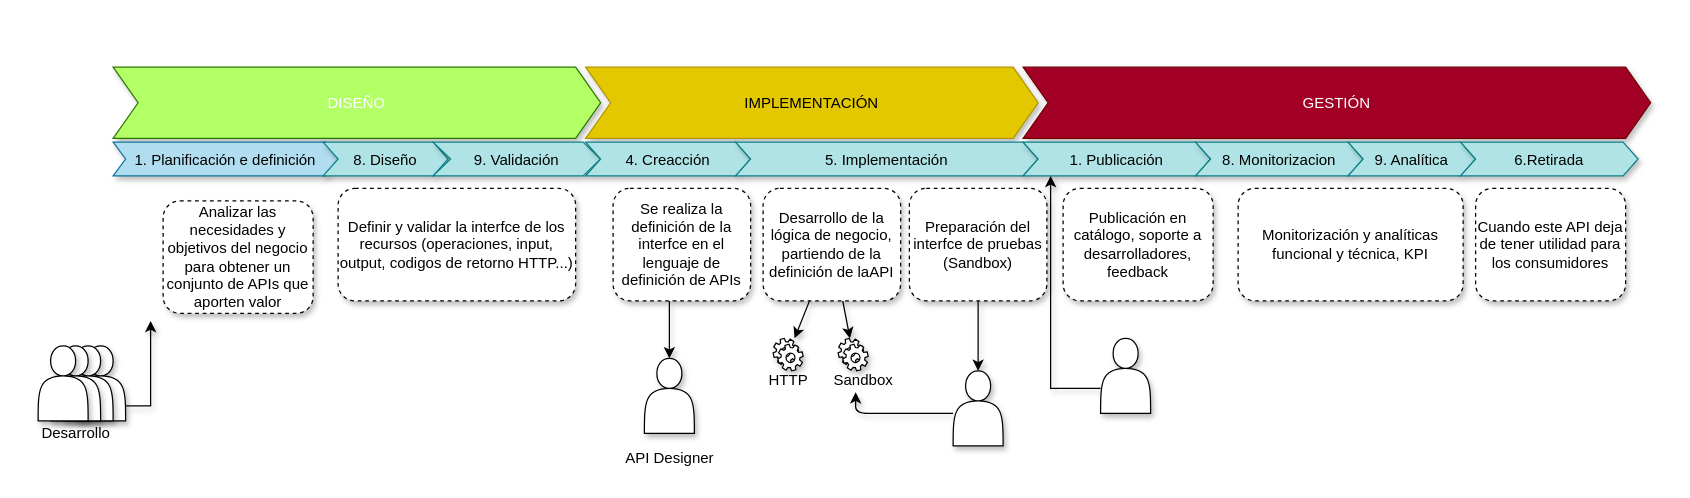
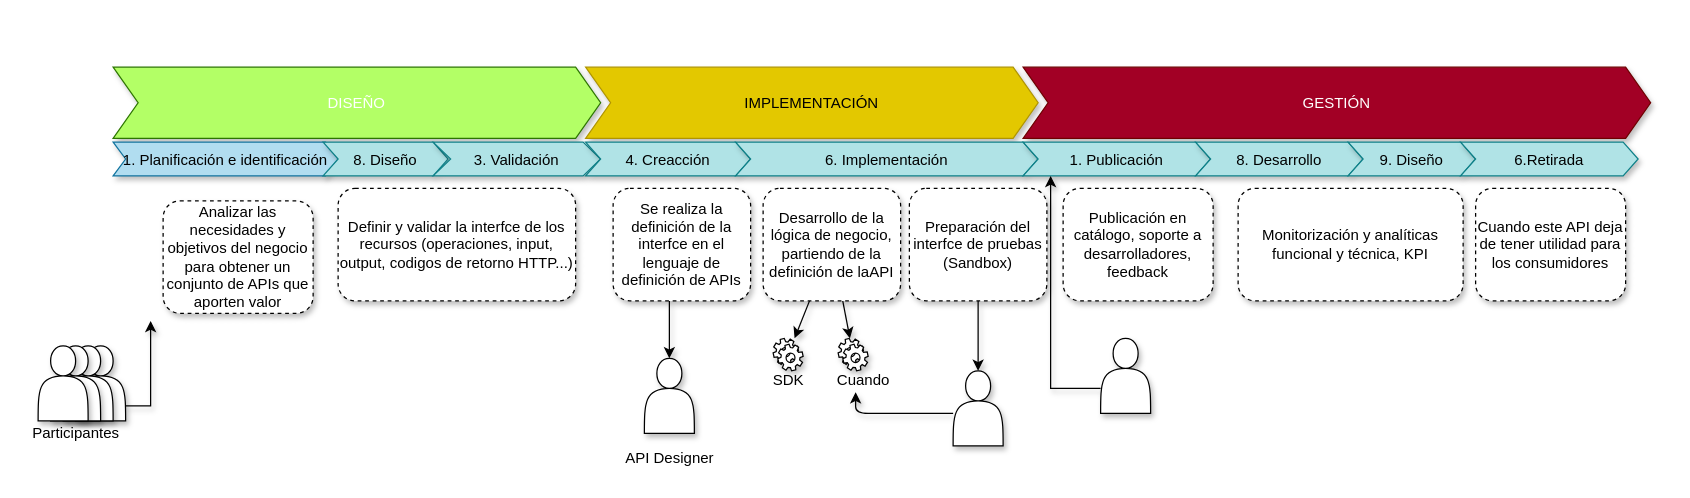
(225, 159) -> (225, 159)
(516, 159) -> (516, 159)
(886, 159) -> (886, 159)
(1279, 159) -> (1279, 159)
(1411, 159) -> (1411, 159)
(789, 381) -> (789, 381)
(864, 381) -> (864, 381)
(76, 433) -> (76, 433)
